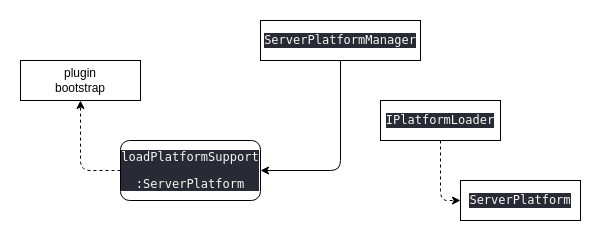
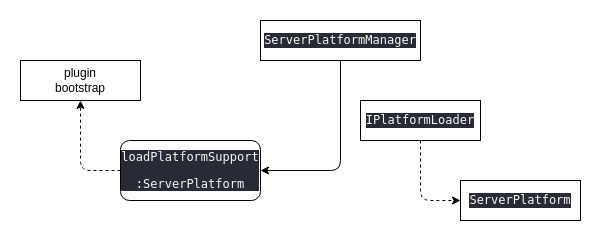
(441, 121) -> (421, 121)
